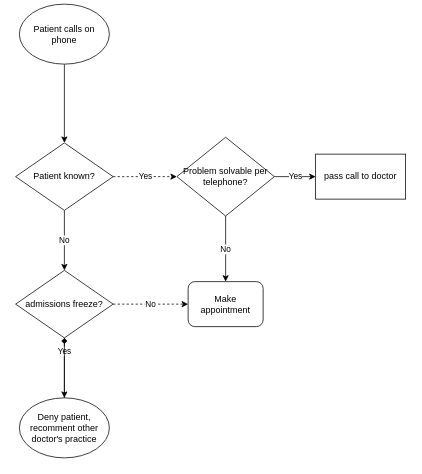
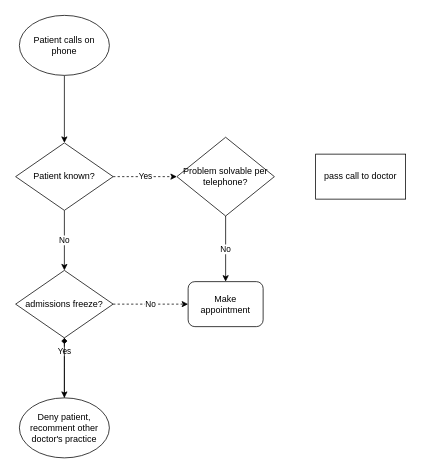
(64, 34) -> (64, 45)
(292, 177) -> none
